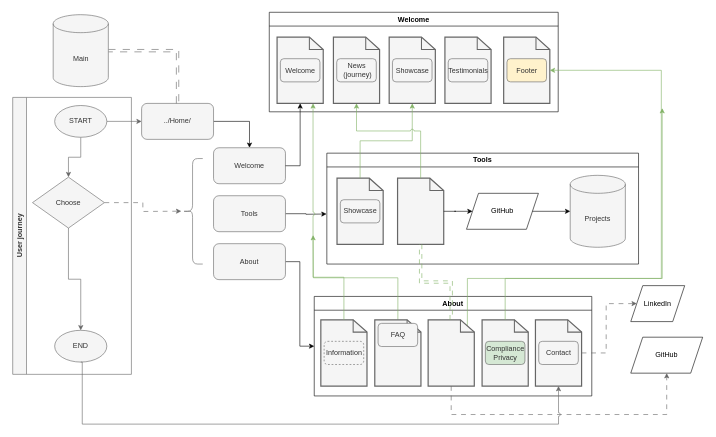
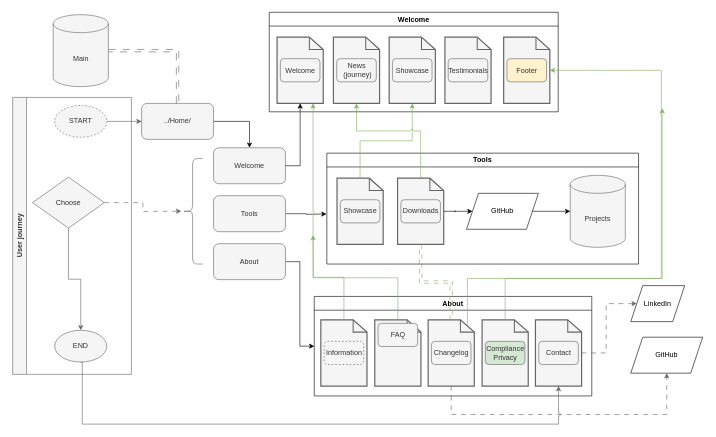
(80, 122) -> (80, 122)
(68, 164) -> none
none -> (421, 212)
none -> (451, 353)
